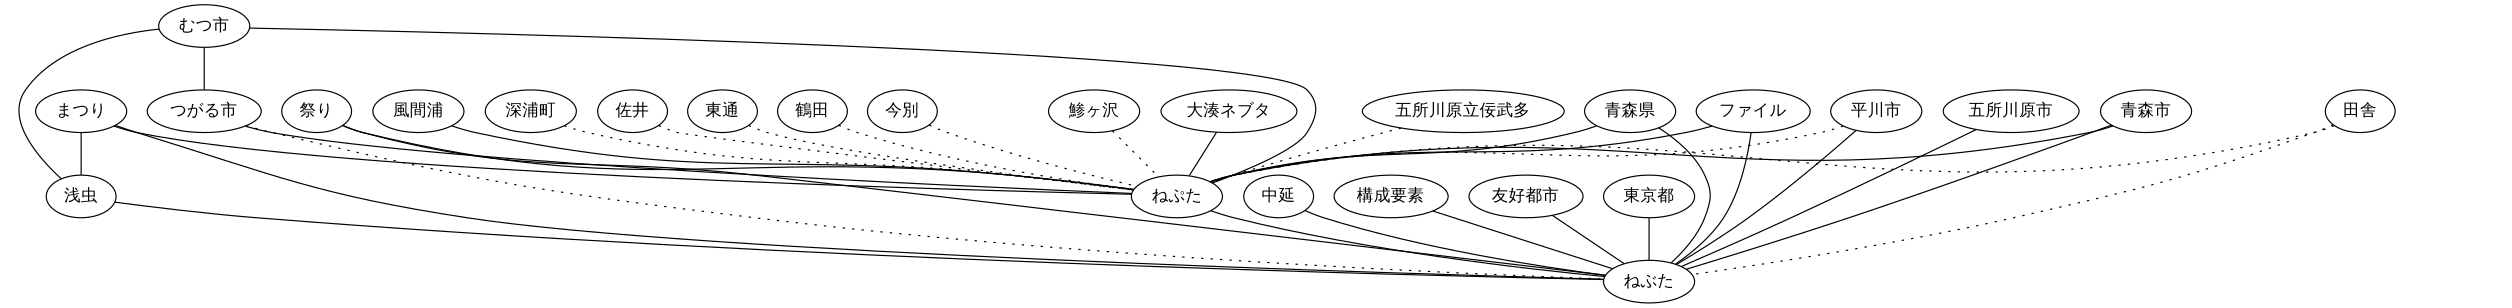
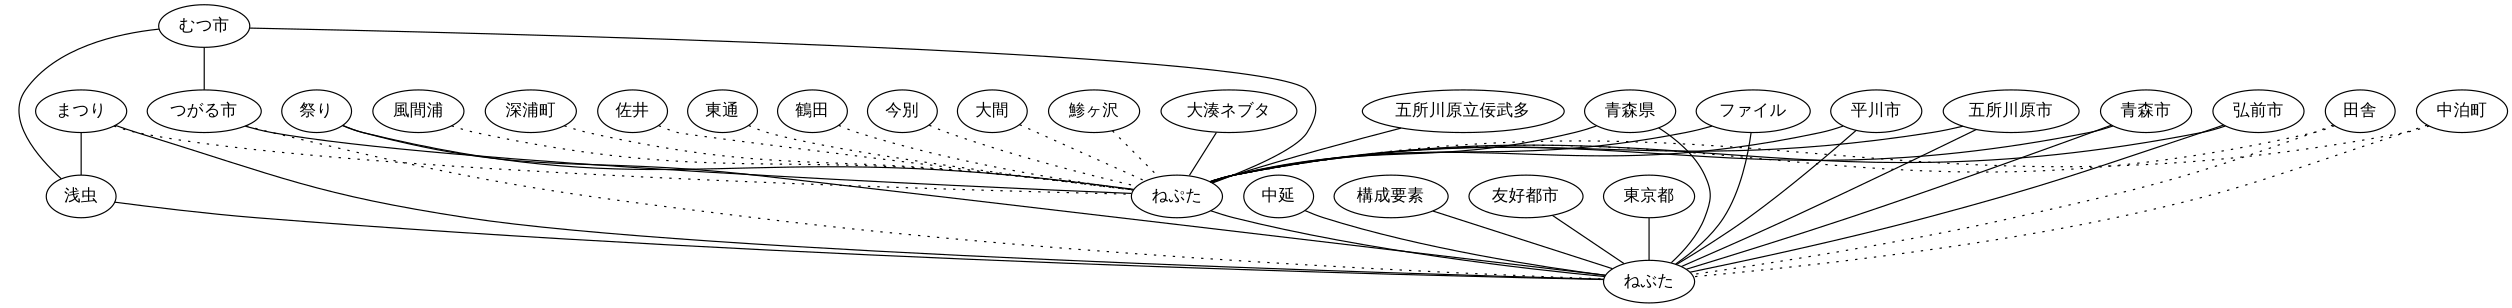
none -> (992, 111)
none -> (2259, 111)
none -> (2462, 111)
none -> (1586, 149)
(1306, 154) -> (1306, 154)
(1527, 154) -> (1527, 154)
(689, 162) -> (689, 162)
(647, 177) -> (647, 177)
